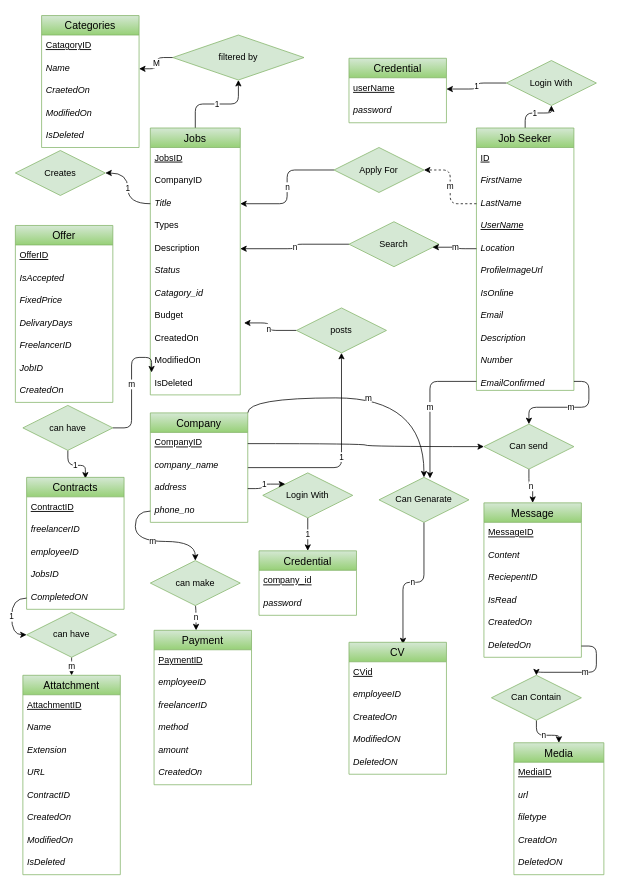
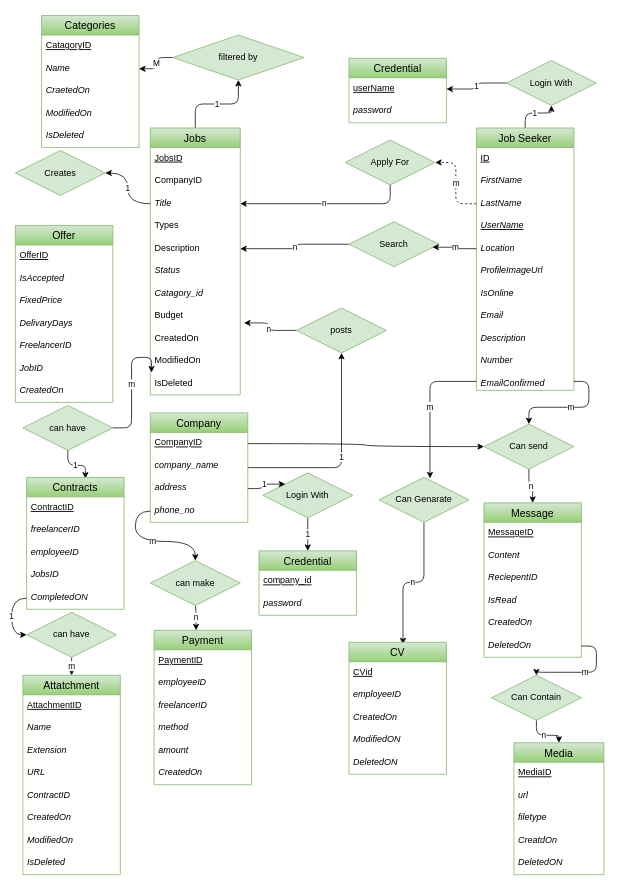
(379, 170) -> (390, 162)
(403, 417) -> none
